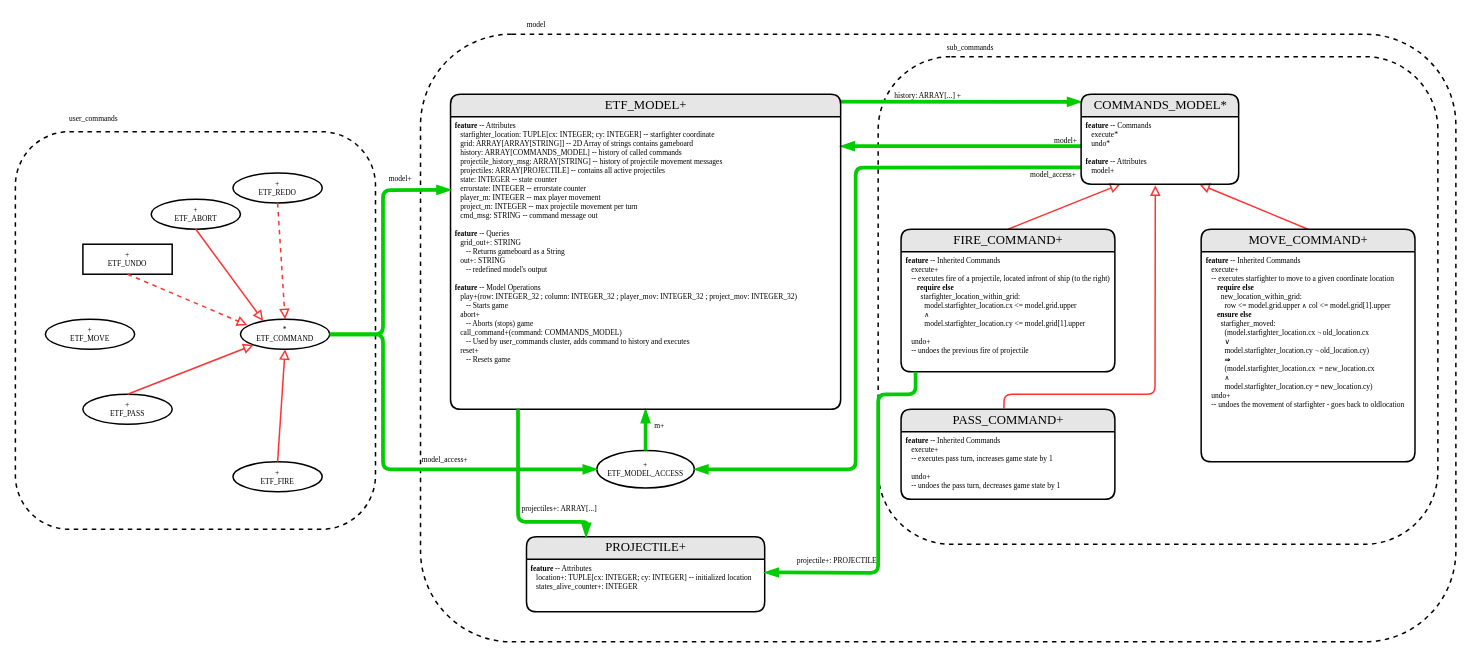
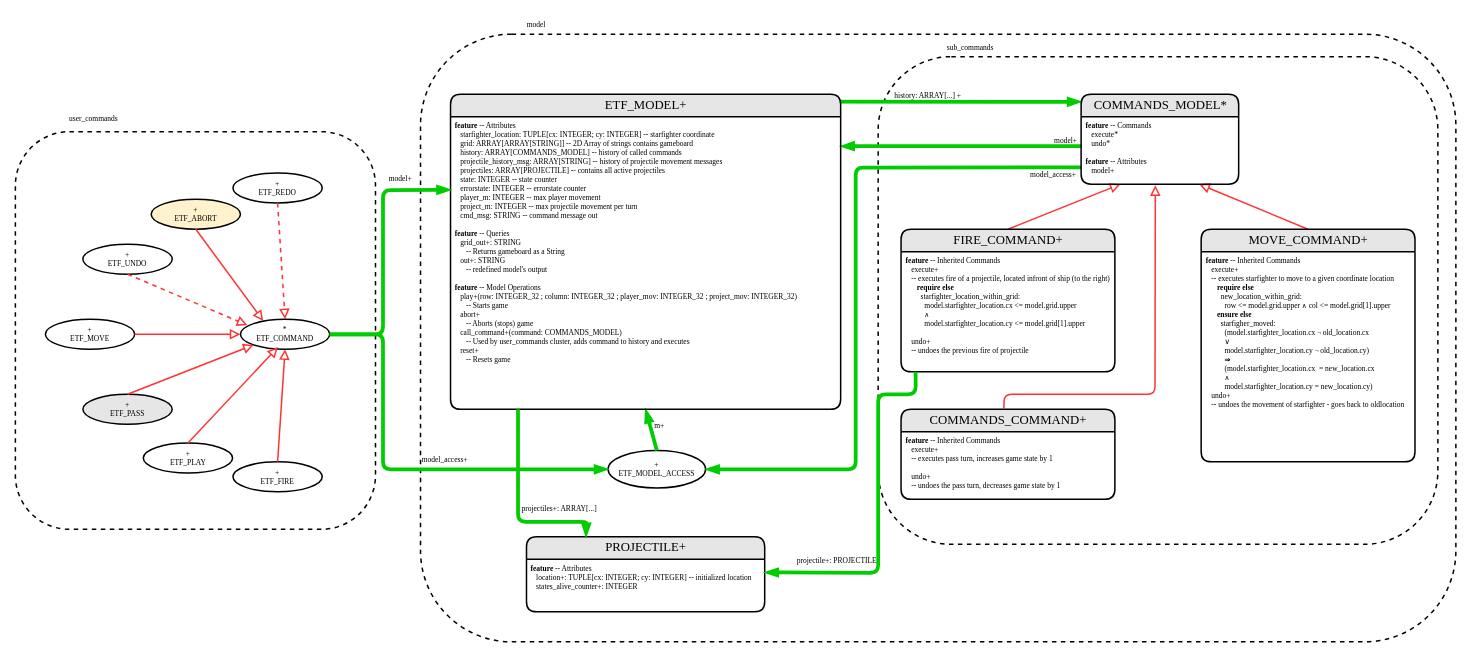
(196, 214) -> (196, 214)
(128, 259) -> (128, 259)
none -> (182, 334)
none -> (229, 399)
(128, 409) -> (128, 409)
(1008, 420) -> (1008, 420)
none -> (188, 458)
(645, 469) -> (657, 469)
